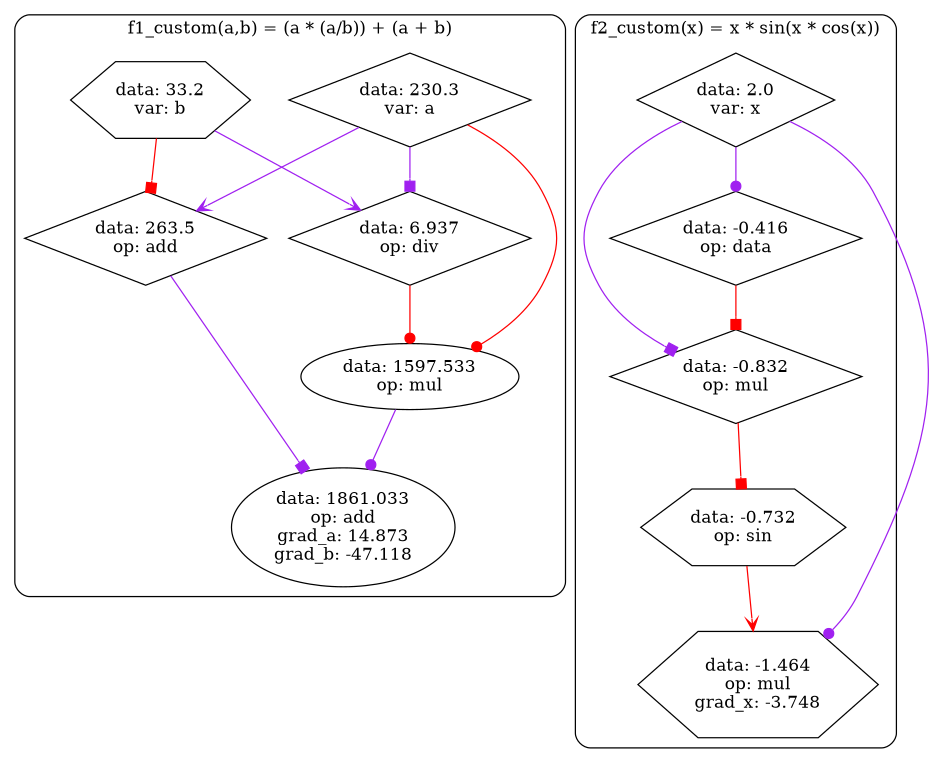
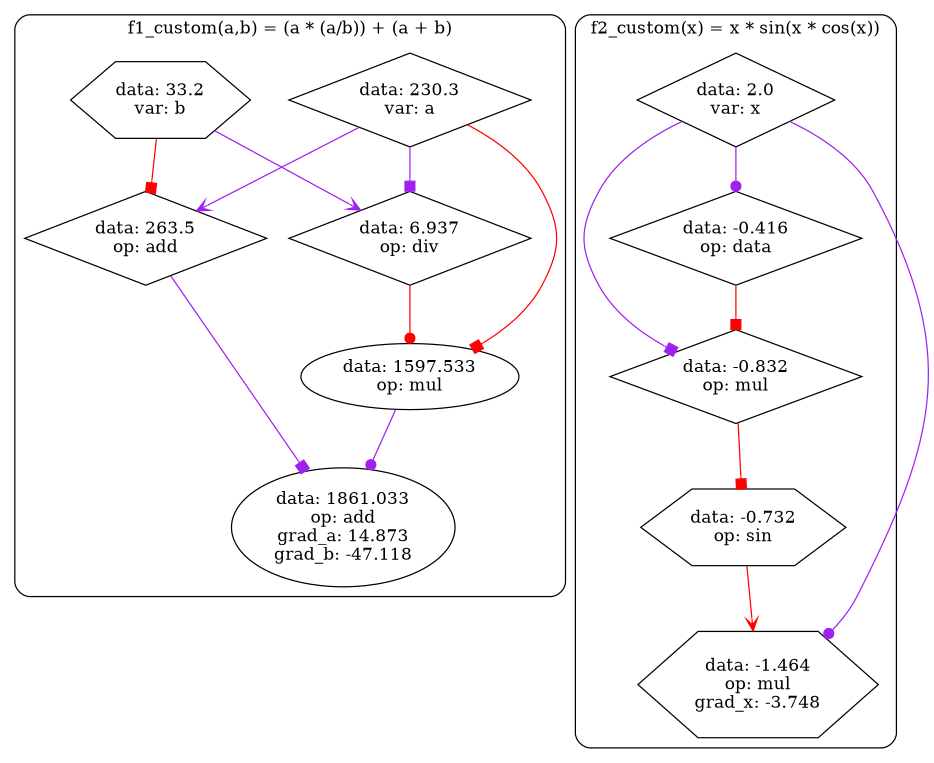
(556, 231) -> (556, 229)
